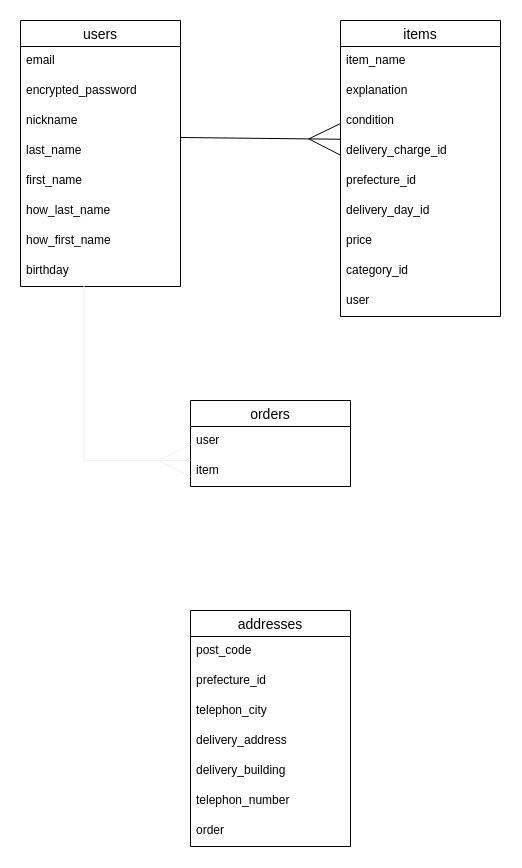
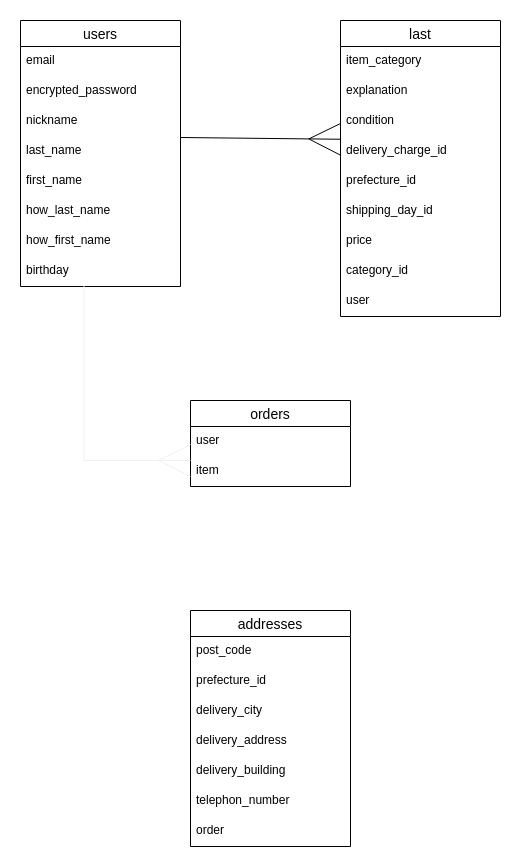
(420, 34) -> (420, 34)
(375, 60) -> (388, 60)
(392, 210) -> (392, 210)
(237, 710) -> (235, 710)
